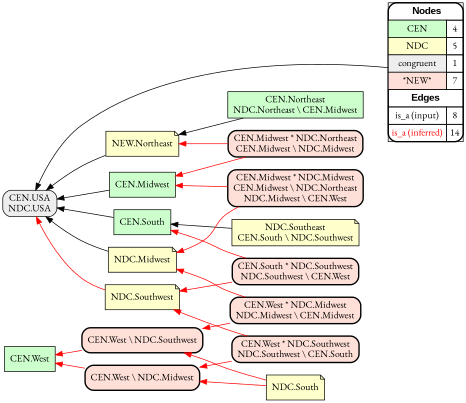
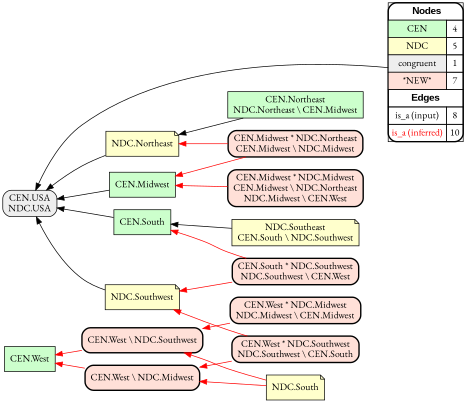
(455, 133) -> (455, 133)
(142, 144) -> (142, 144)
(142, 260) -> none
(66, 263) -> (66, 263)
